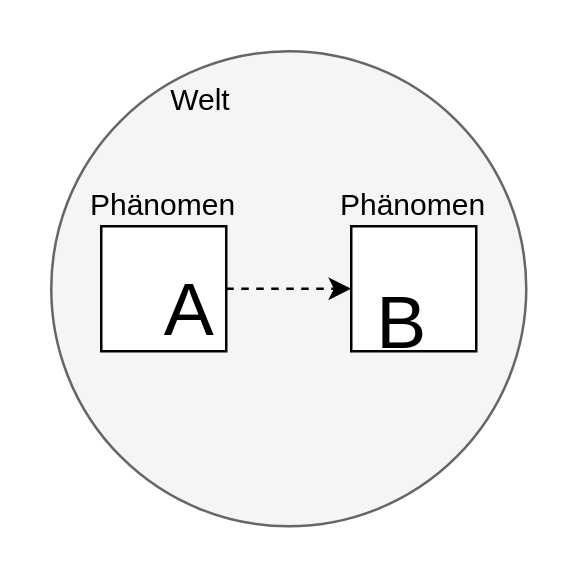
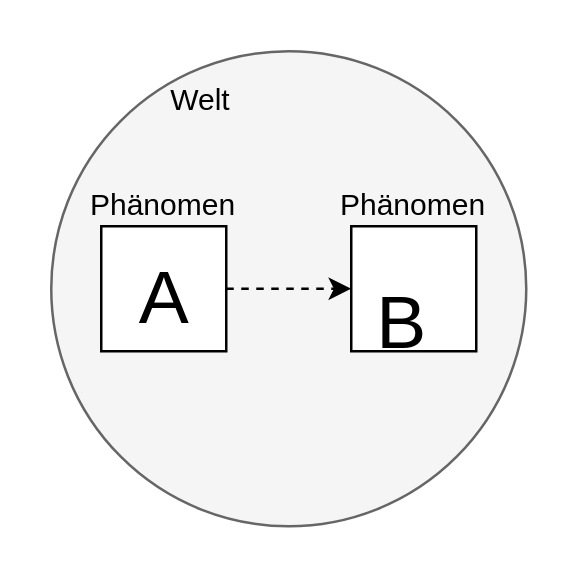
(189, 309) -> (164, 296)
